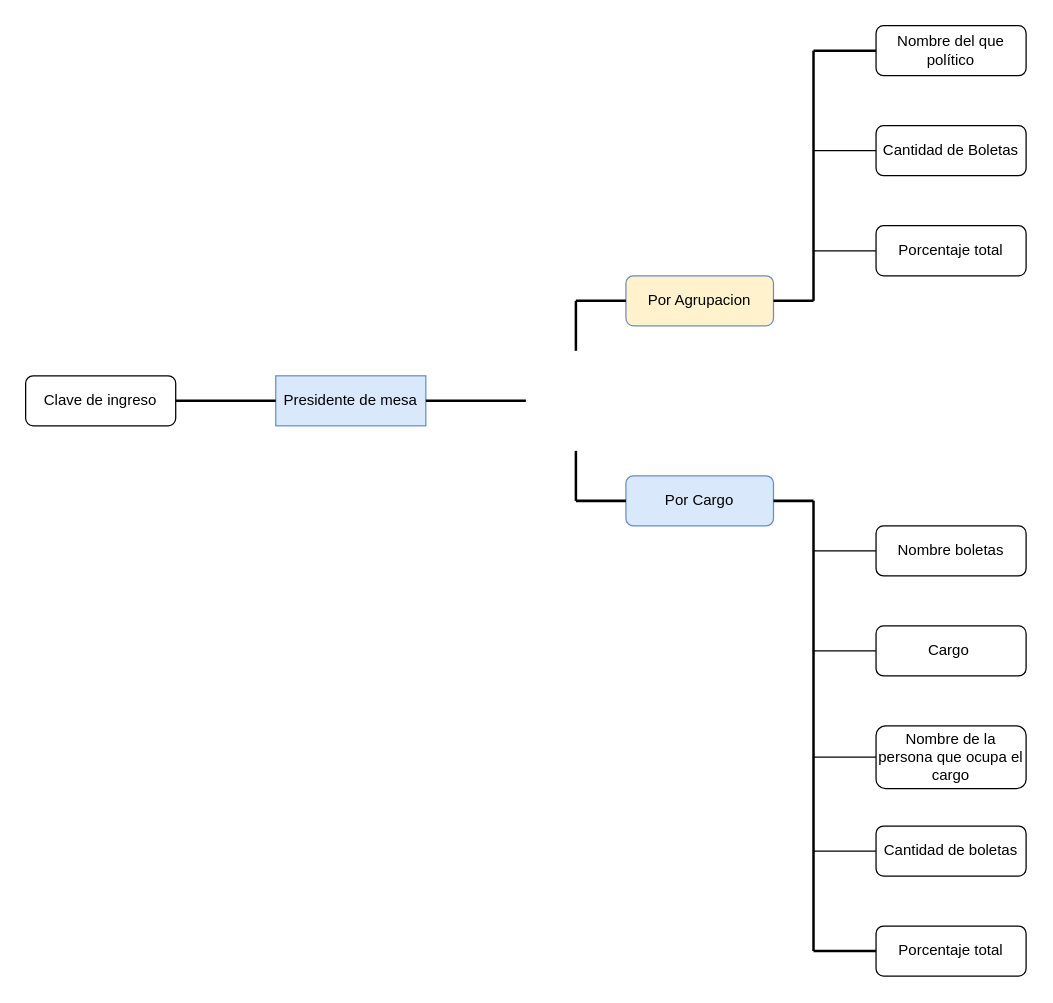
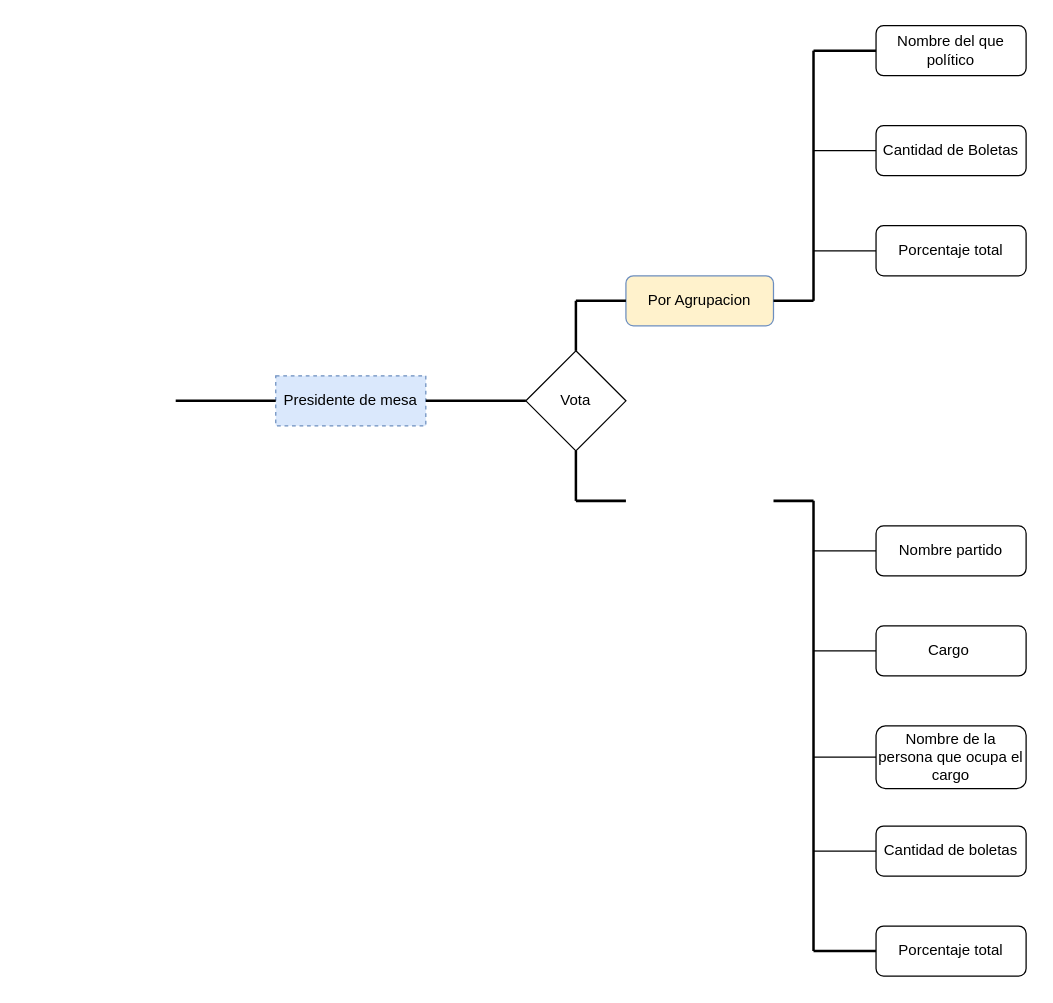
(101, 401) -> none
(351, 401) -> (351, 401)
none -> (576, 401)
(699, 501) -> none
(951, 551) -> (951, 551)
